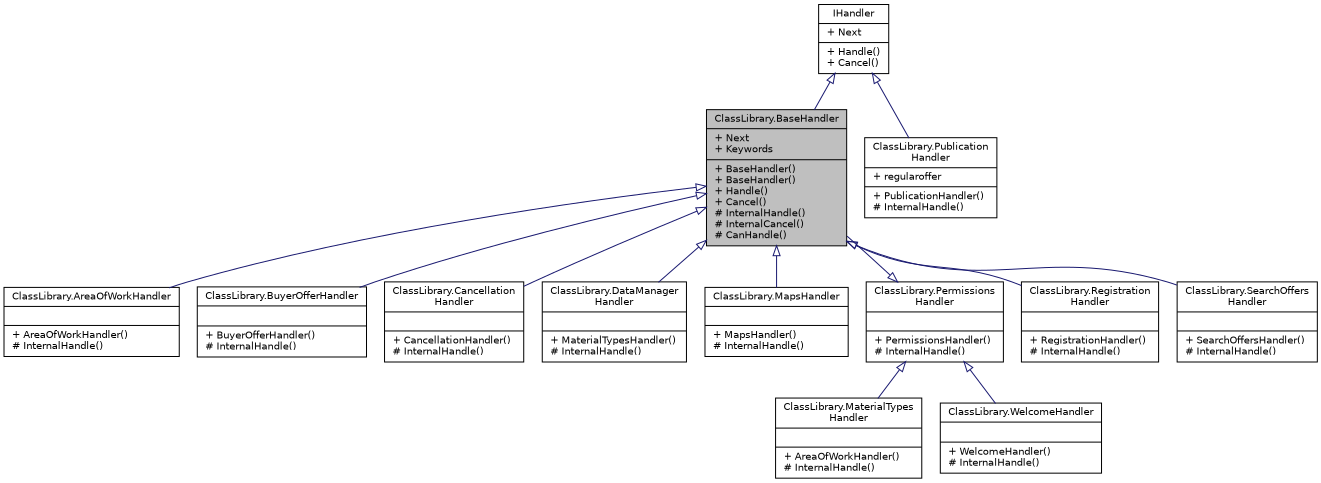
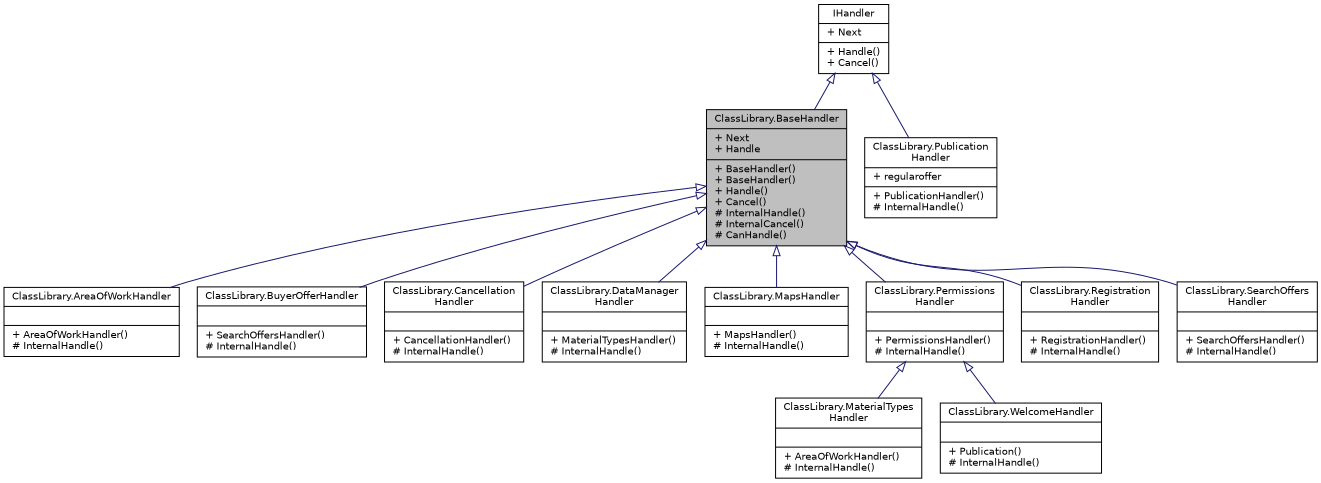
(744, 149) -> (738, 149)
(873, 259) -> (869, 267)
(260, 335) -> (265, 335)
(1000, 452) -> (985, 452)
